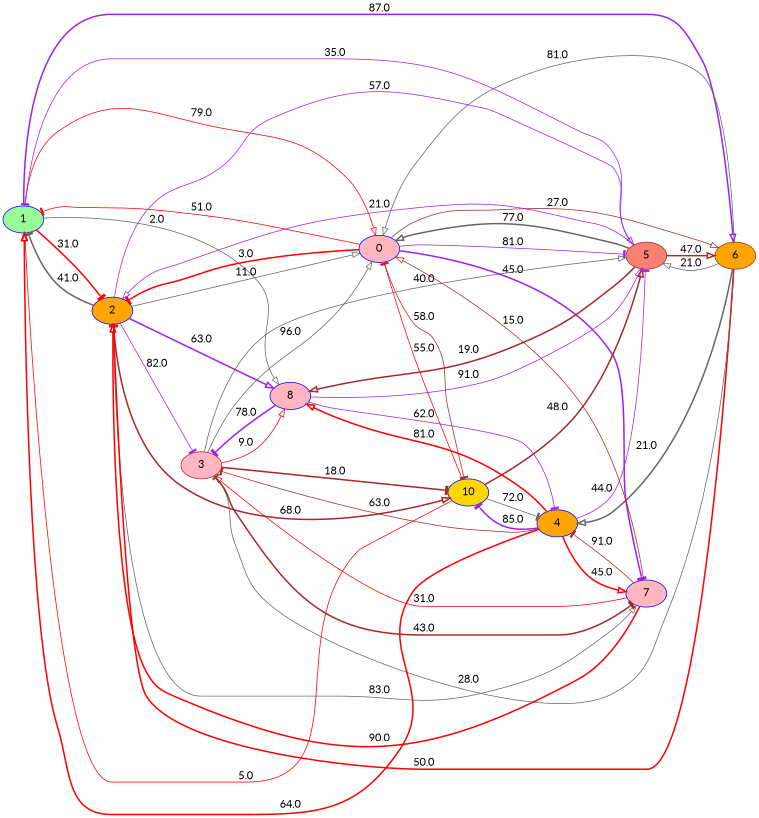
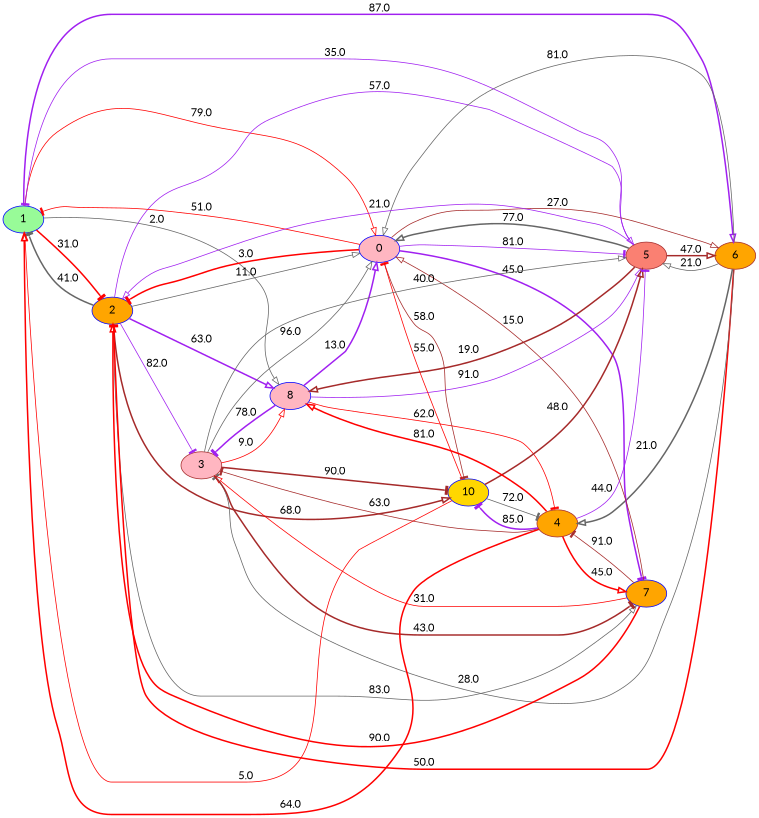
none -> (354, 337)
(459, 427) -> (459, 427)
(335, 472) -> (335, 472)
(557, 523) -> (557, 523)
(646, 594) -> (646, 594)
